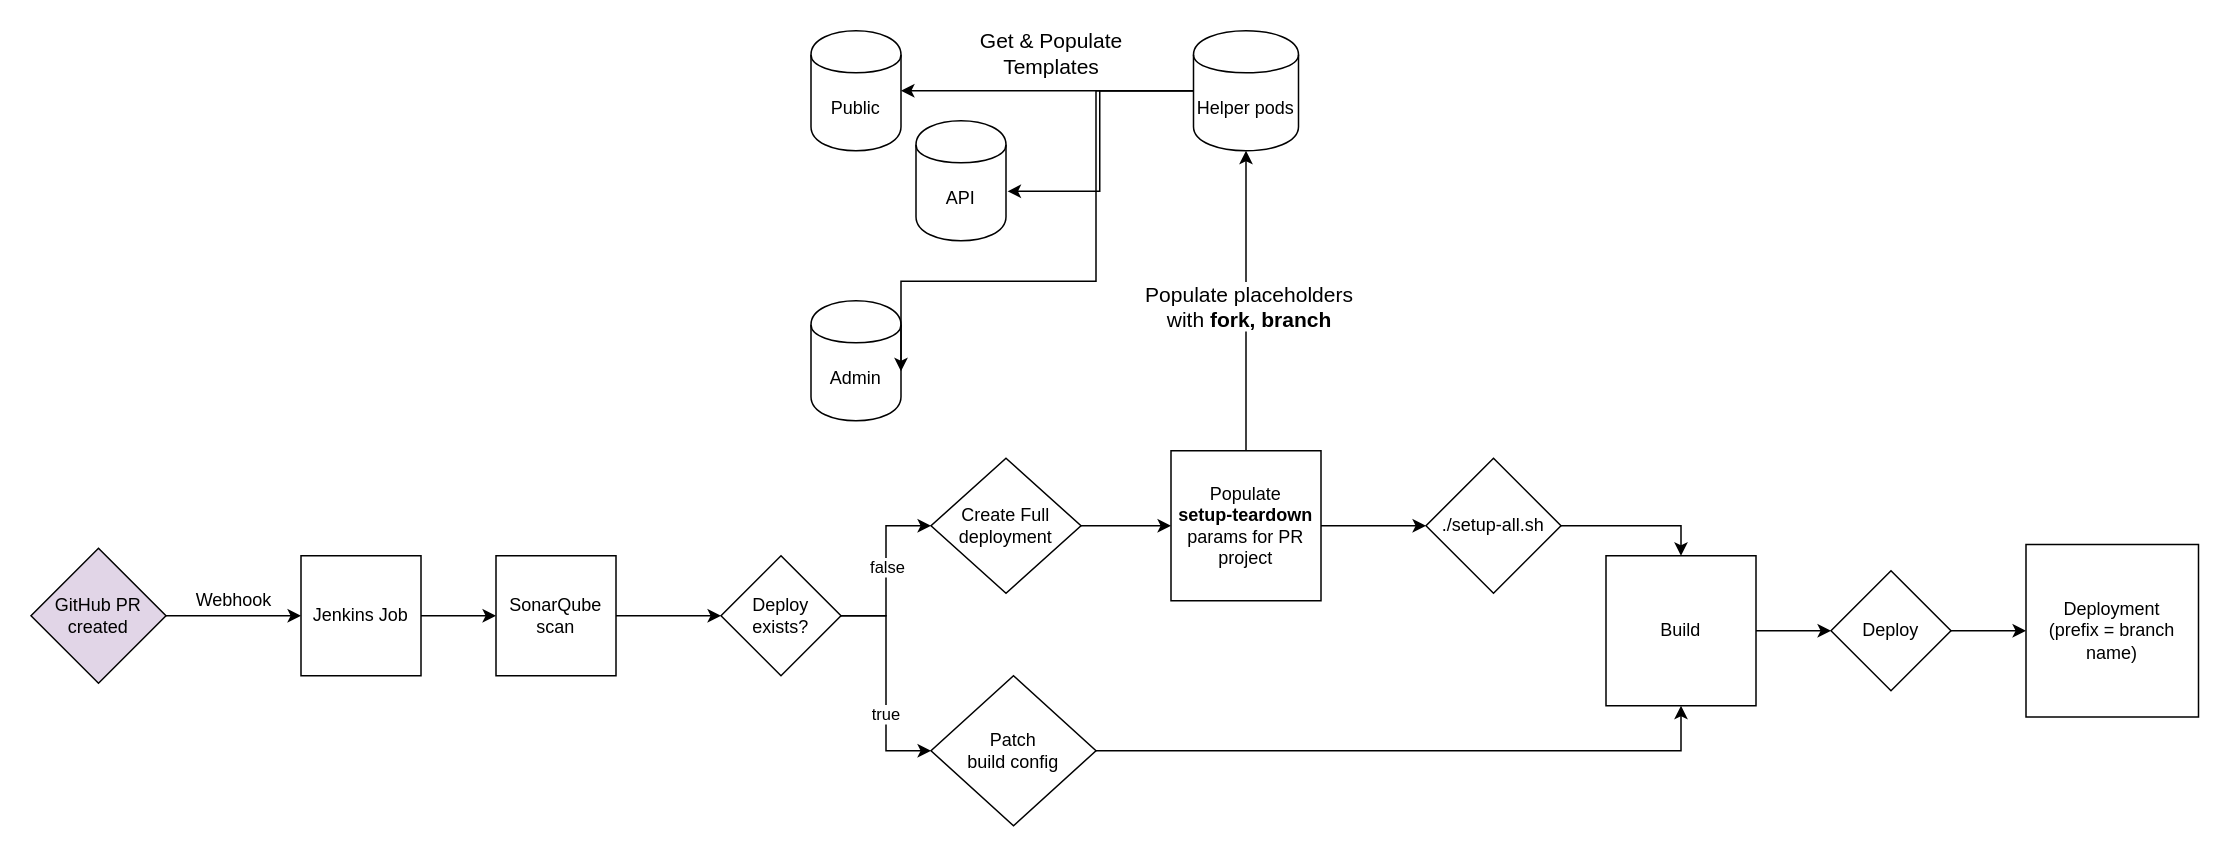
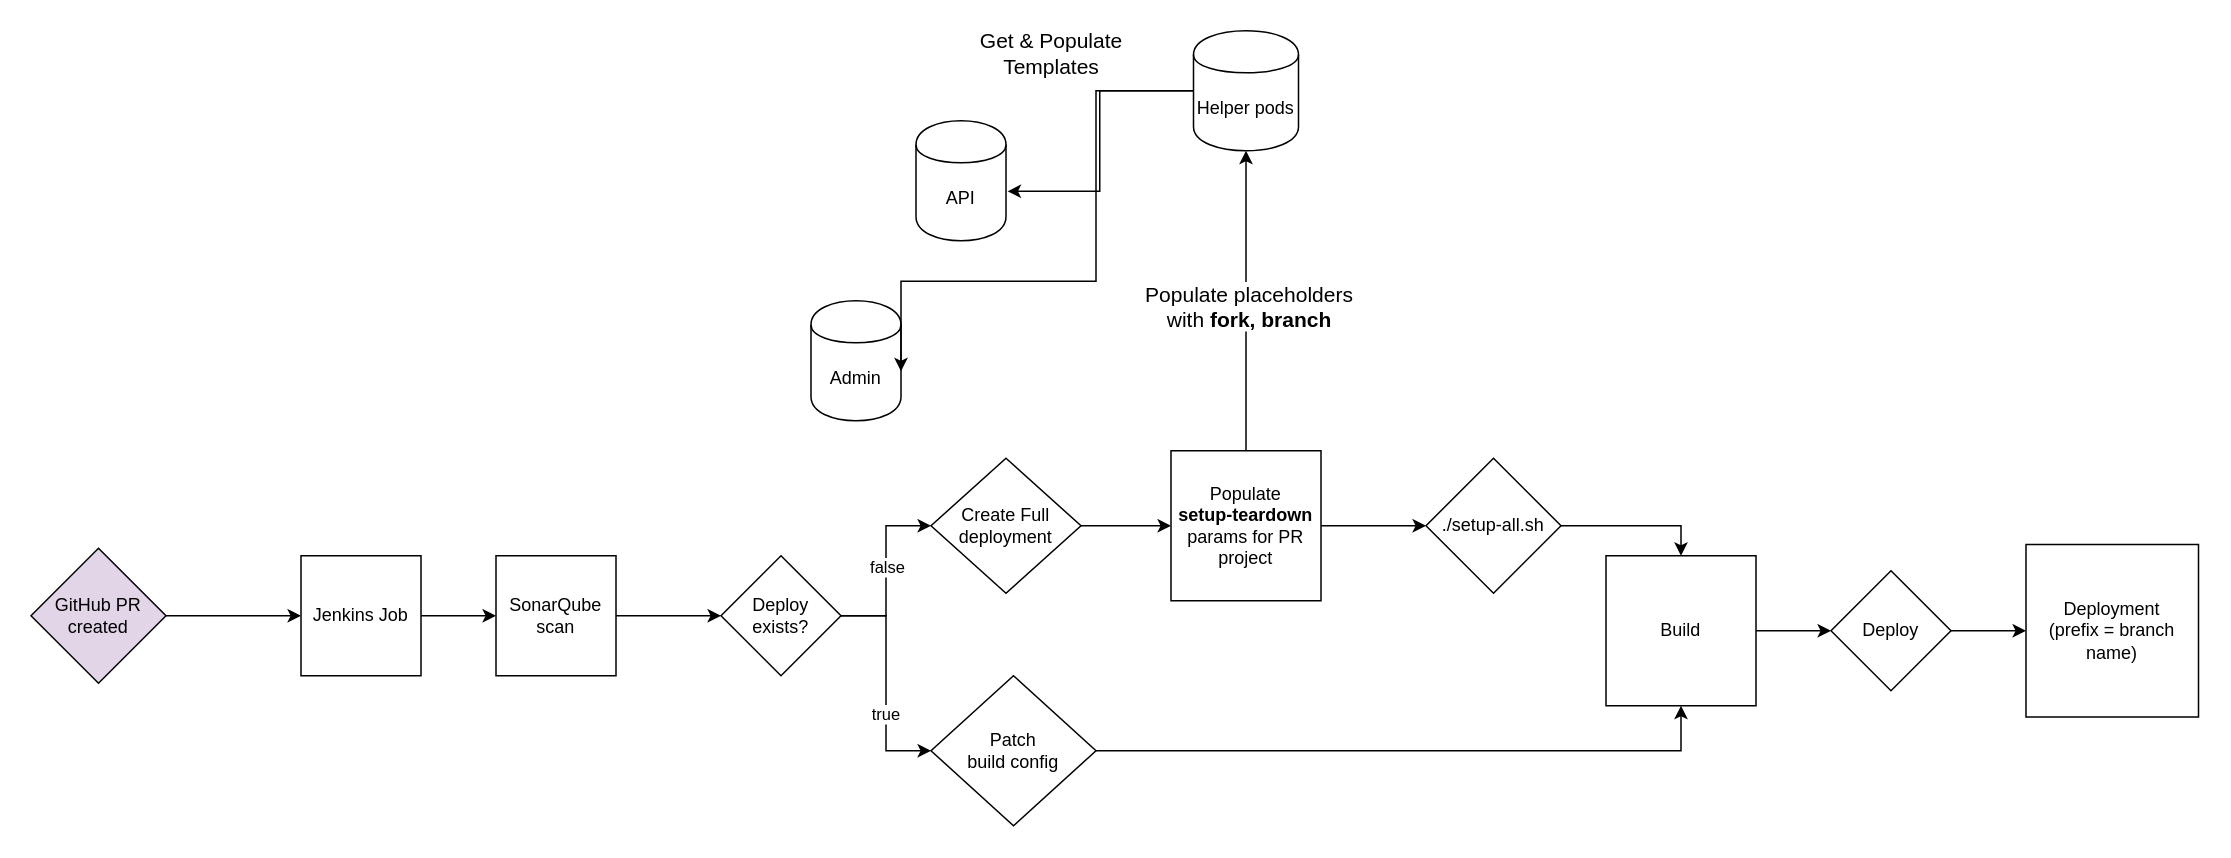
(856, 91) -> none
(1002, 91) -> none
(233, 601) -> none
